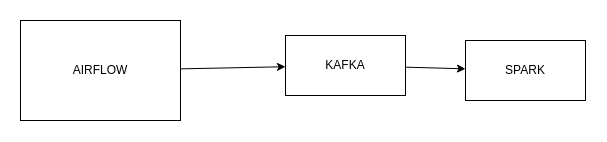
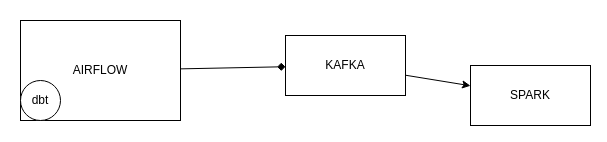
(277, 67) -> (276, 67)
(526, 71) -> (531, 96)
none -> (41, 101)
